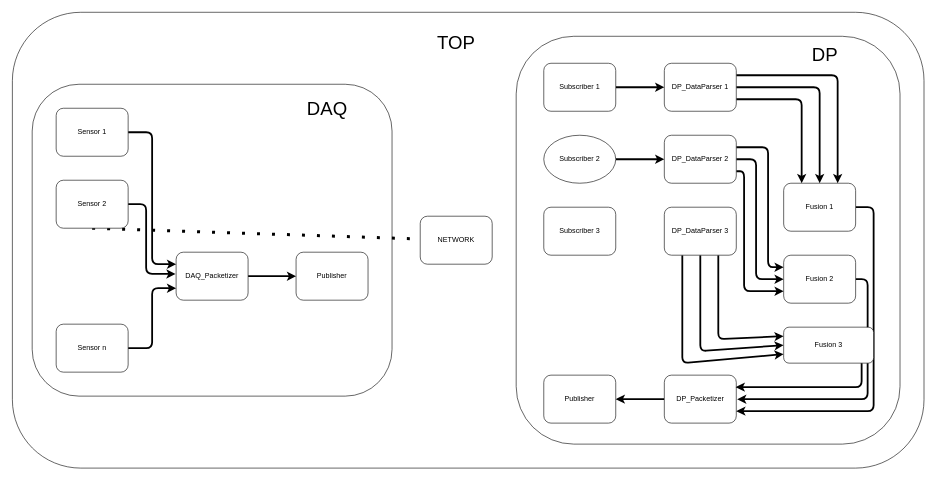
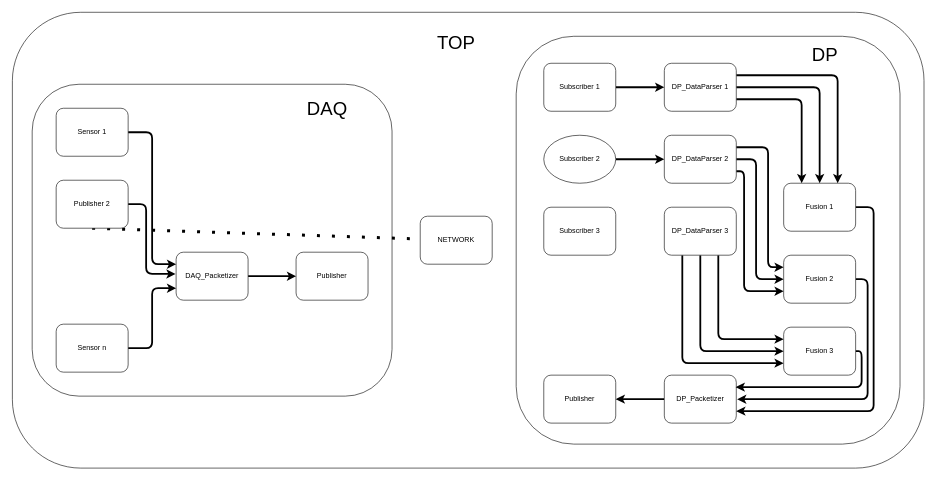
(92, 204) -> (92, 204)
(829, 345) -> (820, 351)
